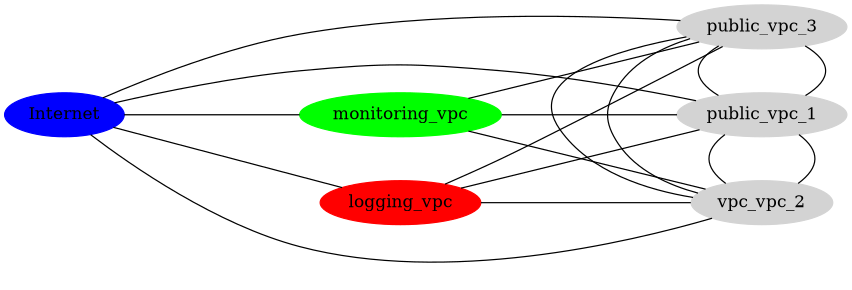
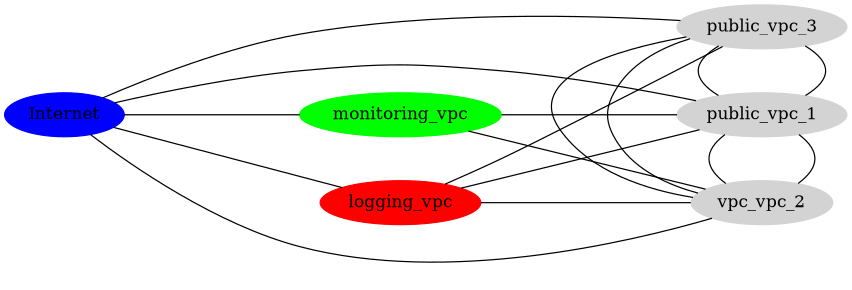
(618, 62) -> none
